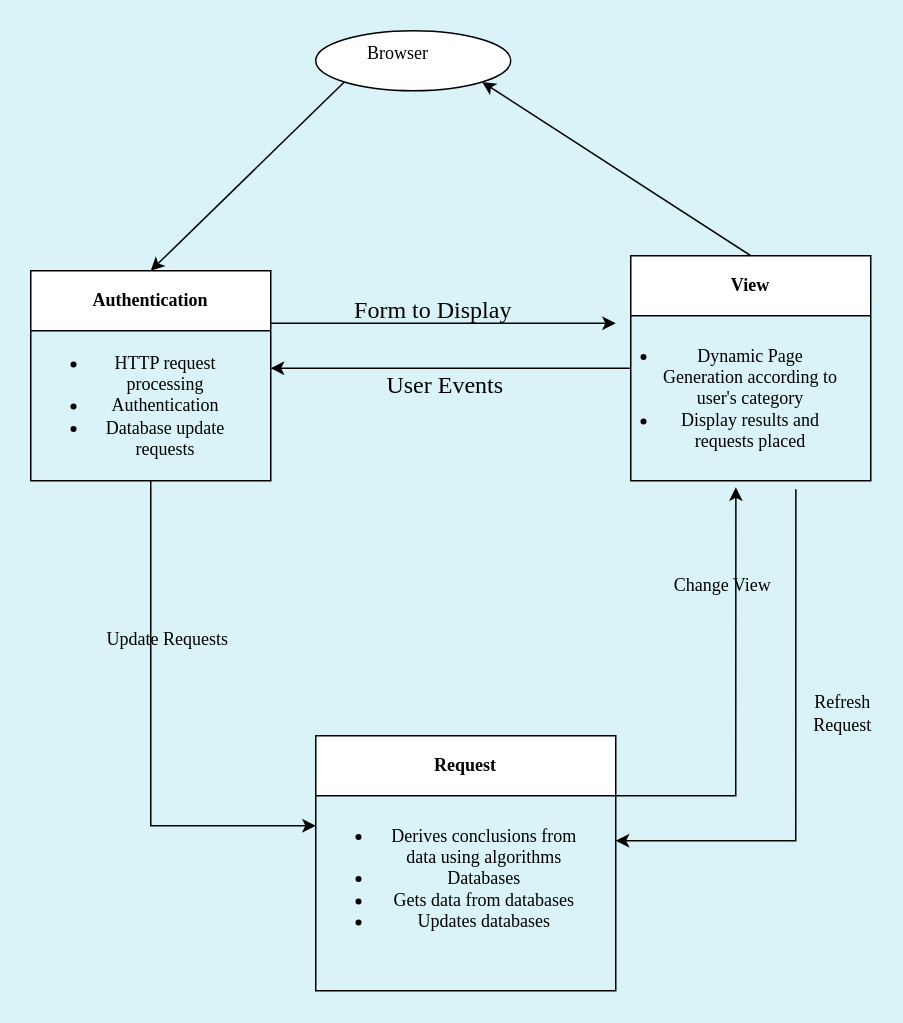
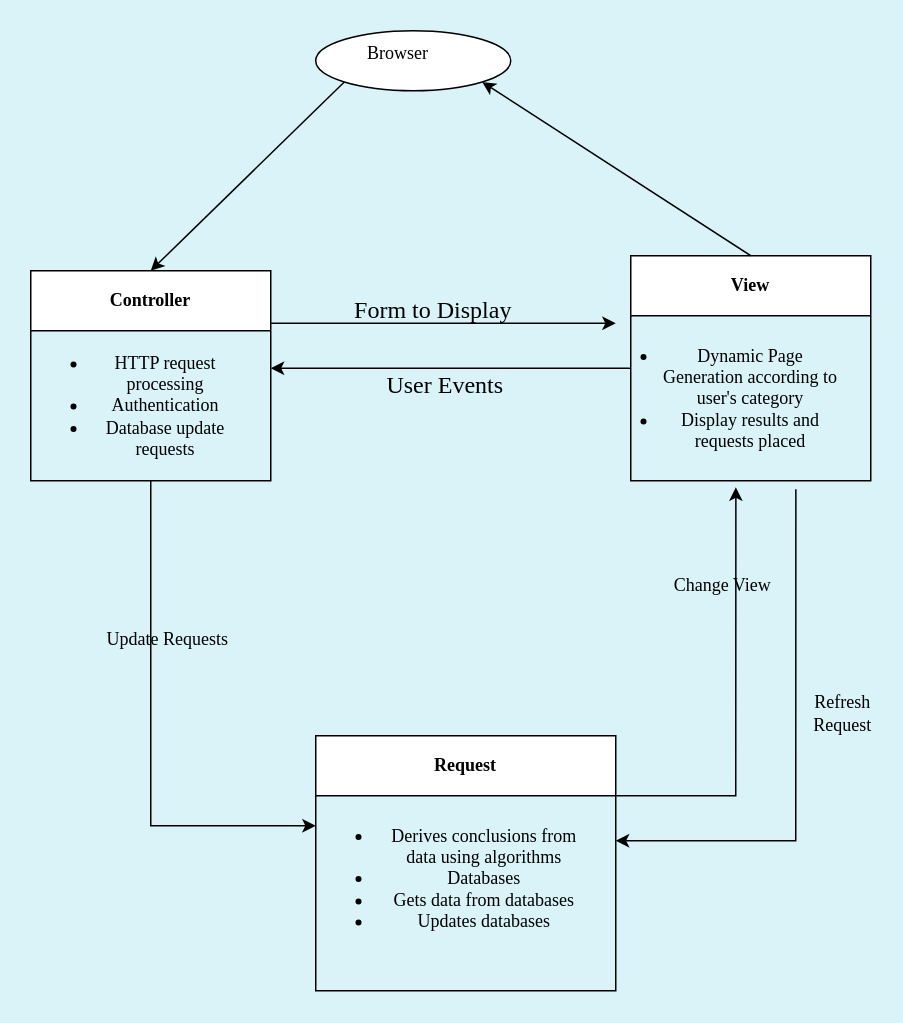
(151, 301) -> (151, 301)
